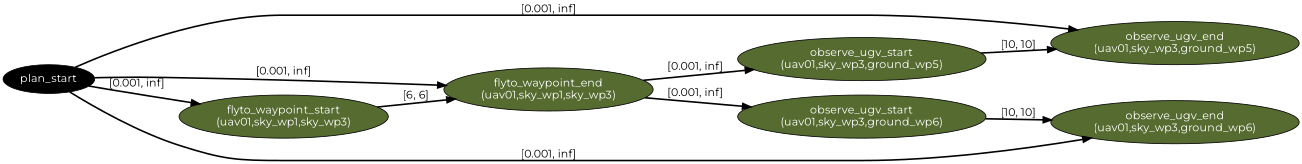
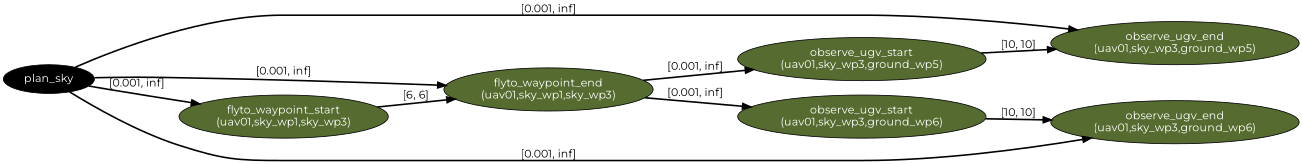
(49, 79) -> (49, 79)
